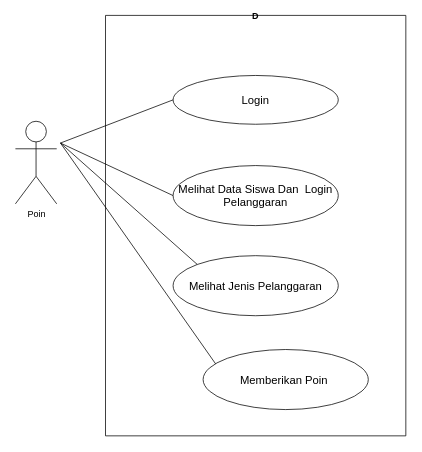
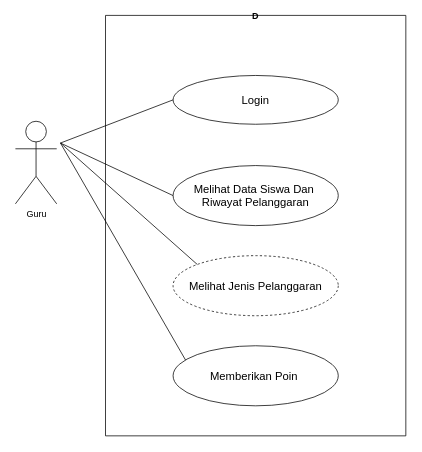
(255, 195) -> (255, 195)
(37, 214) -> (37, 214)
(255, 285) -> (255, 285)
(285, 379) -> (255, 375)
